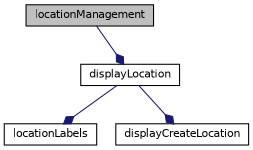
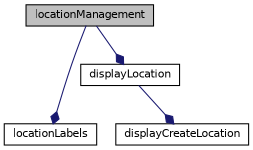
(96, 101) -> (70, 68)
